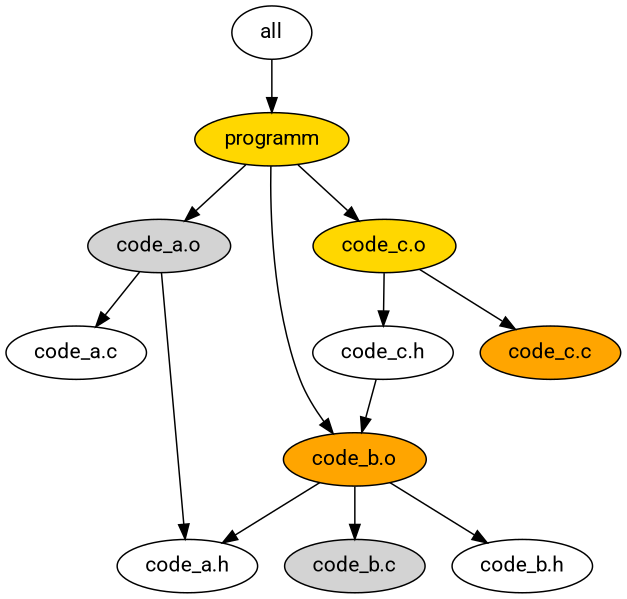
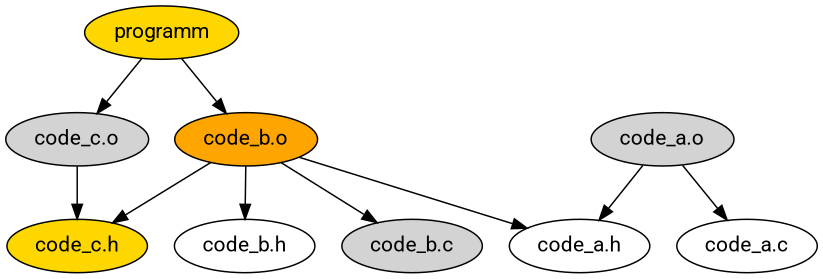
(272, 33) -> none
(221, 188) -> none
(384, 246) -> (77, 139)
(383, 353) -> (77, 246)
(550, 353) -> none
(371, 399) -> (168, 189)
